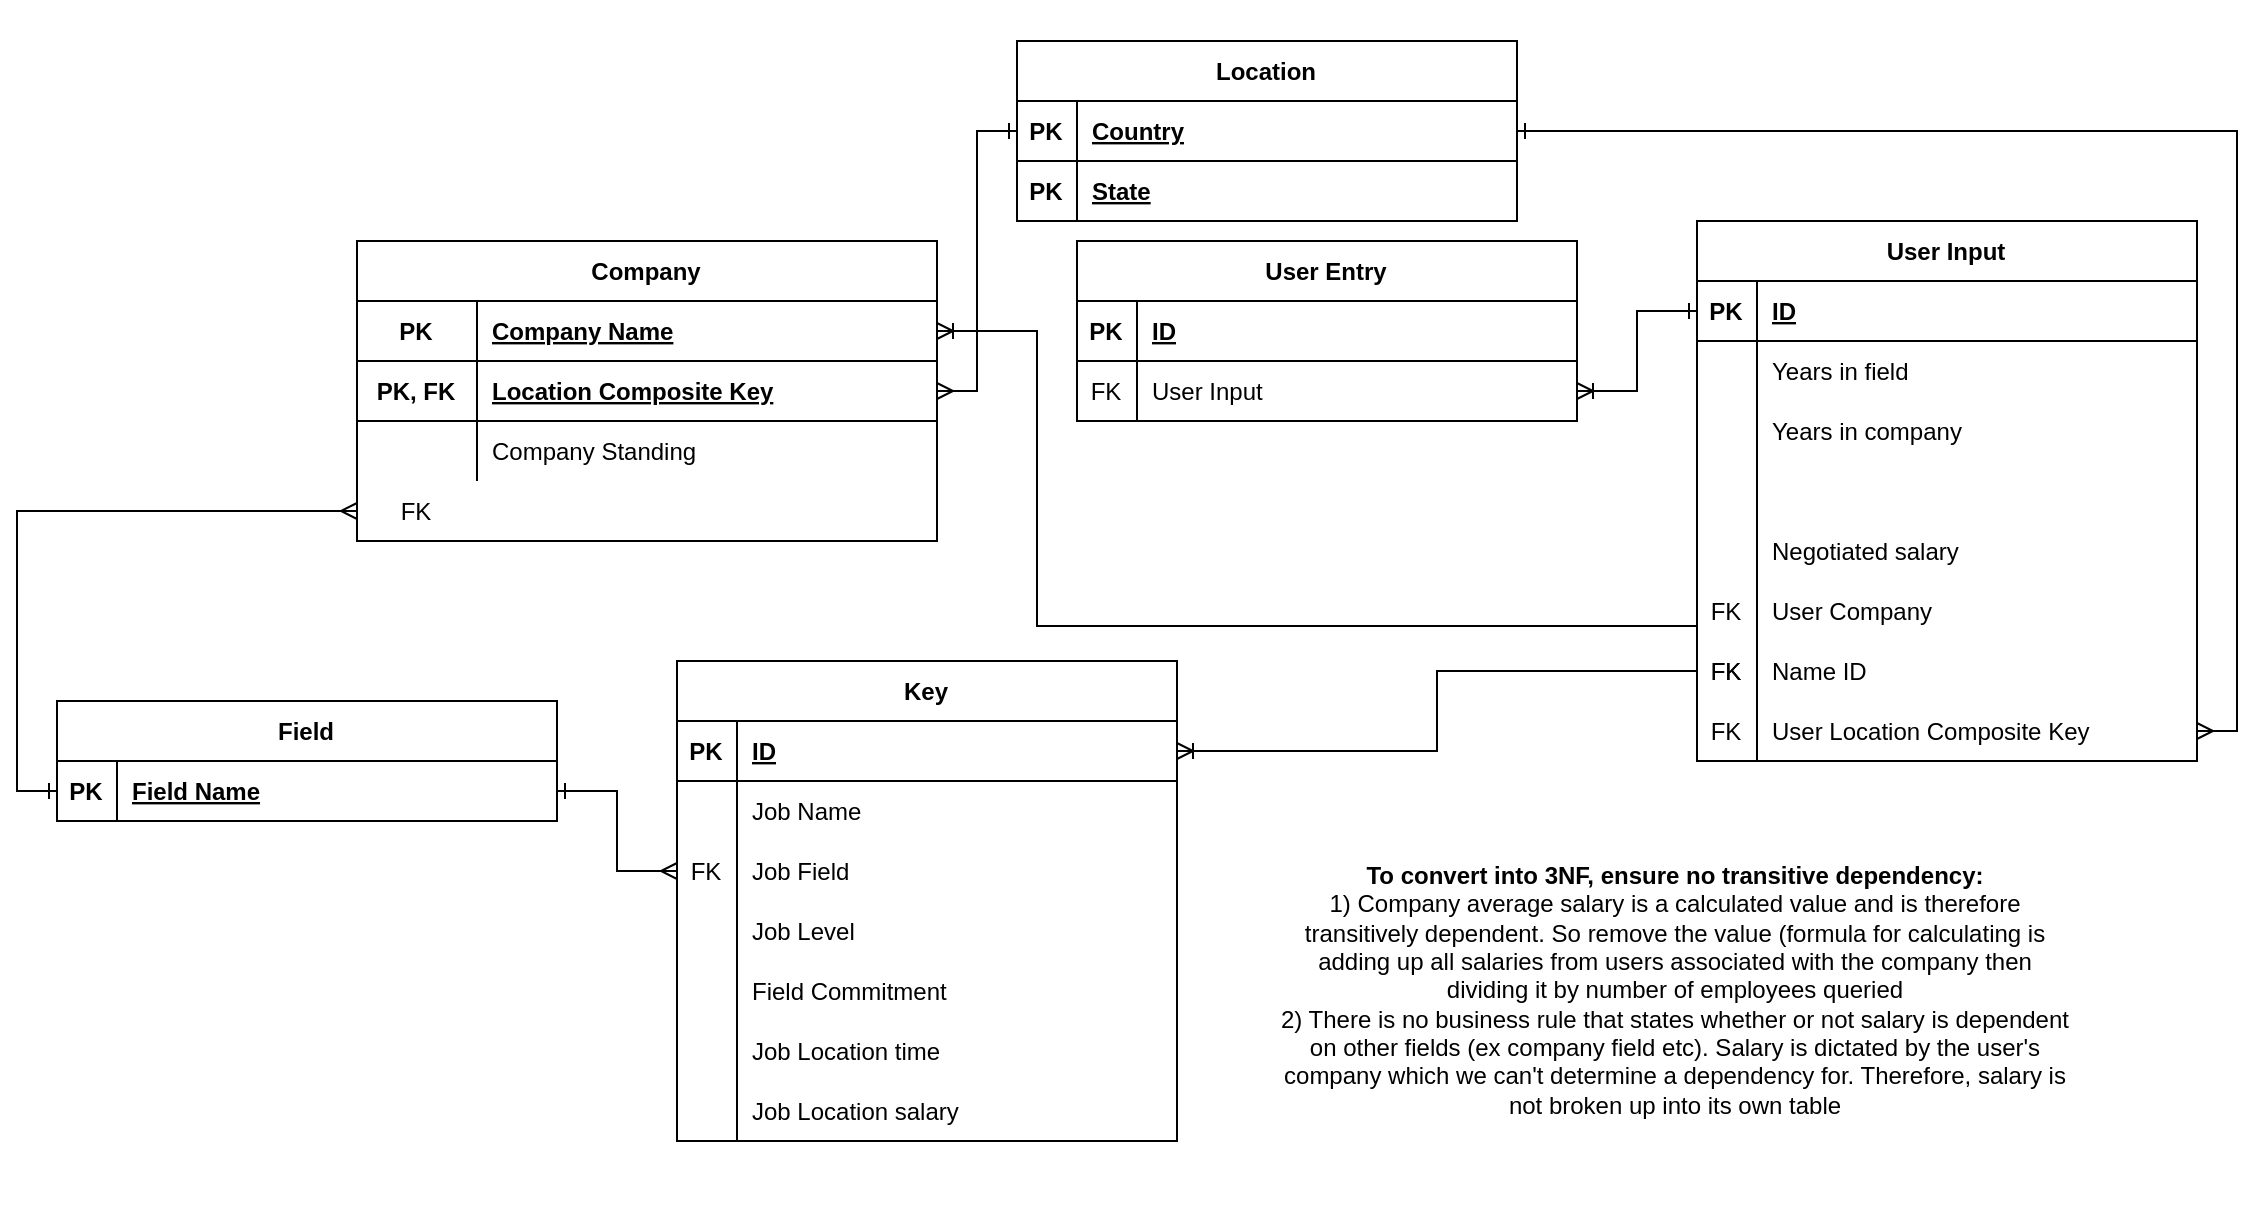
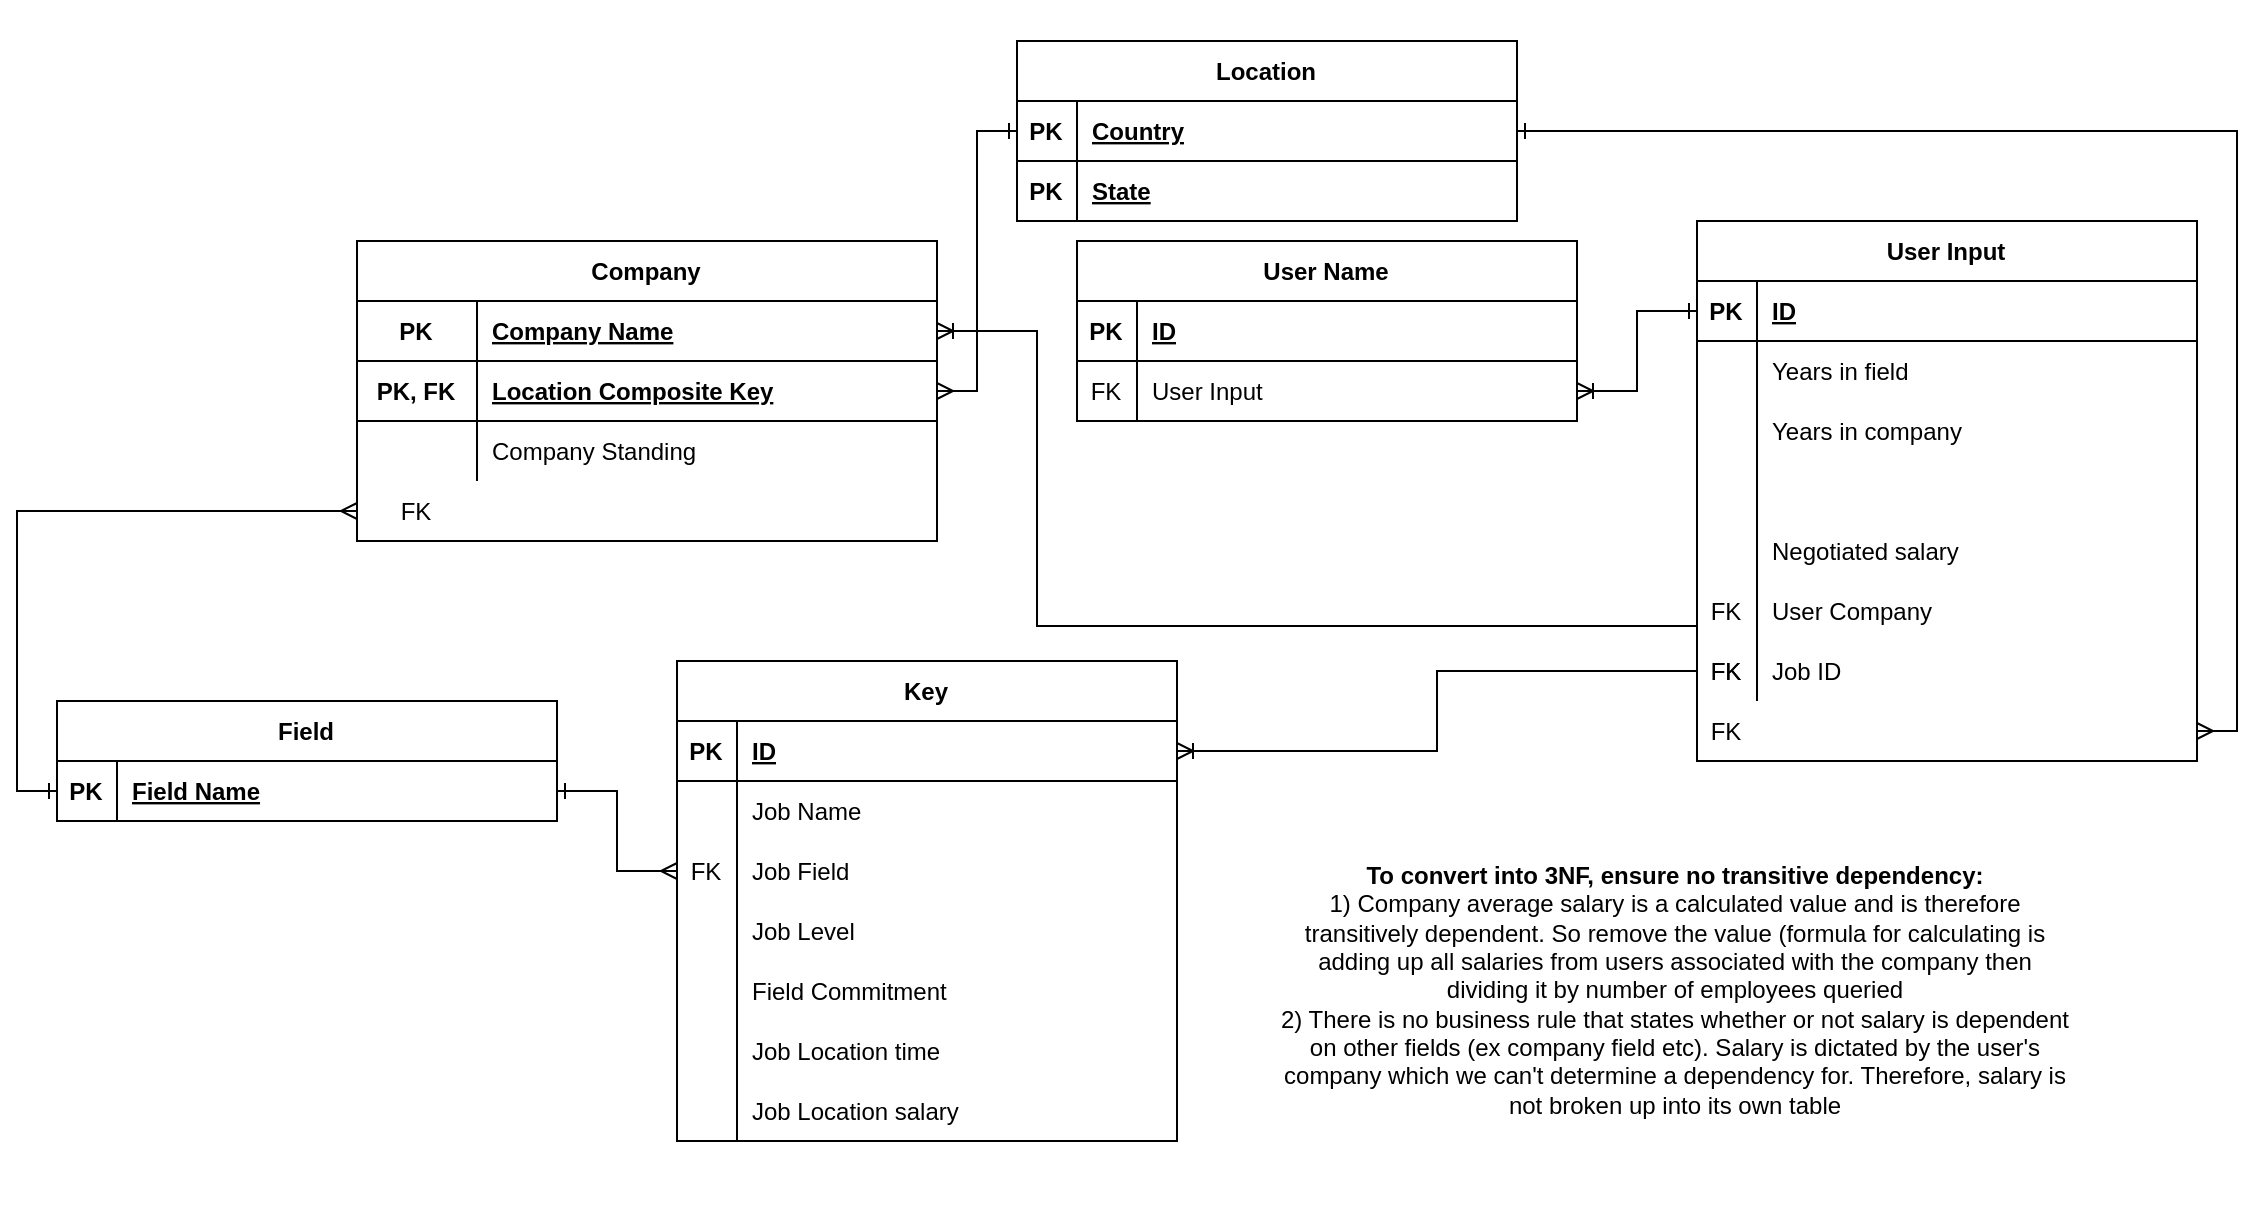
(1326, 272) -> (1326, 272)
(1816, 672) -> (1809, 672)
(1977, 731) -> none
